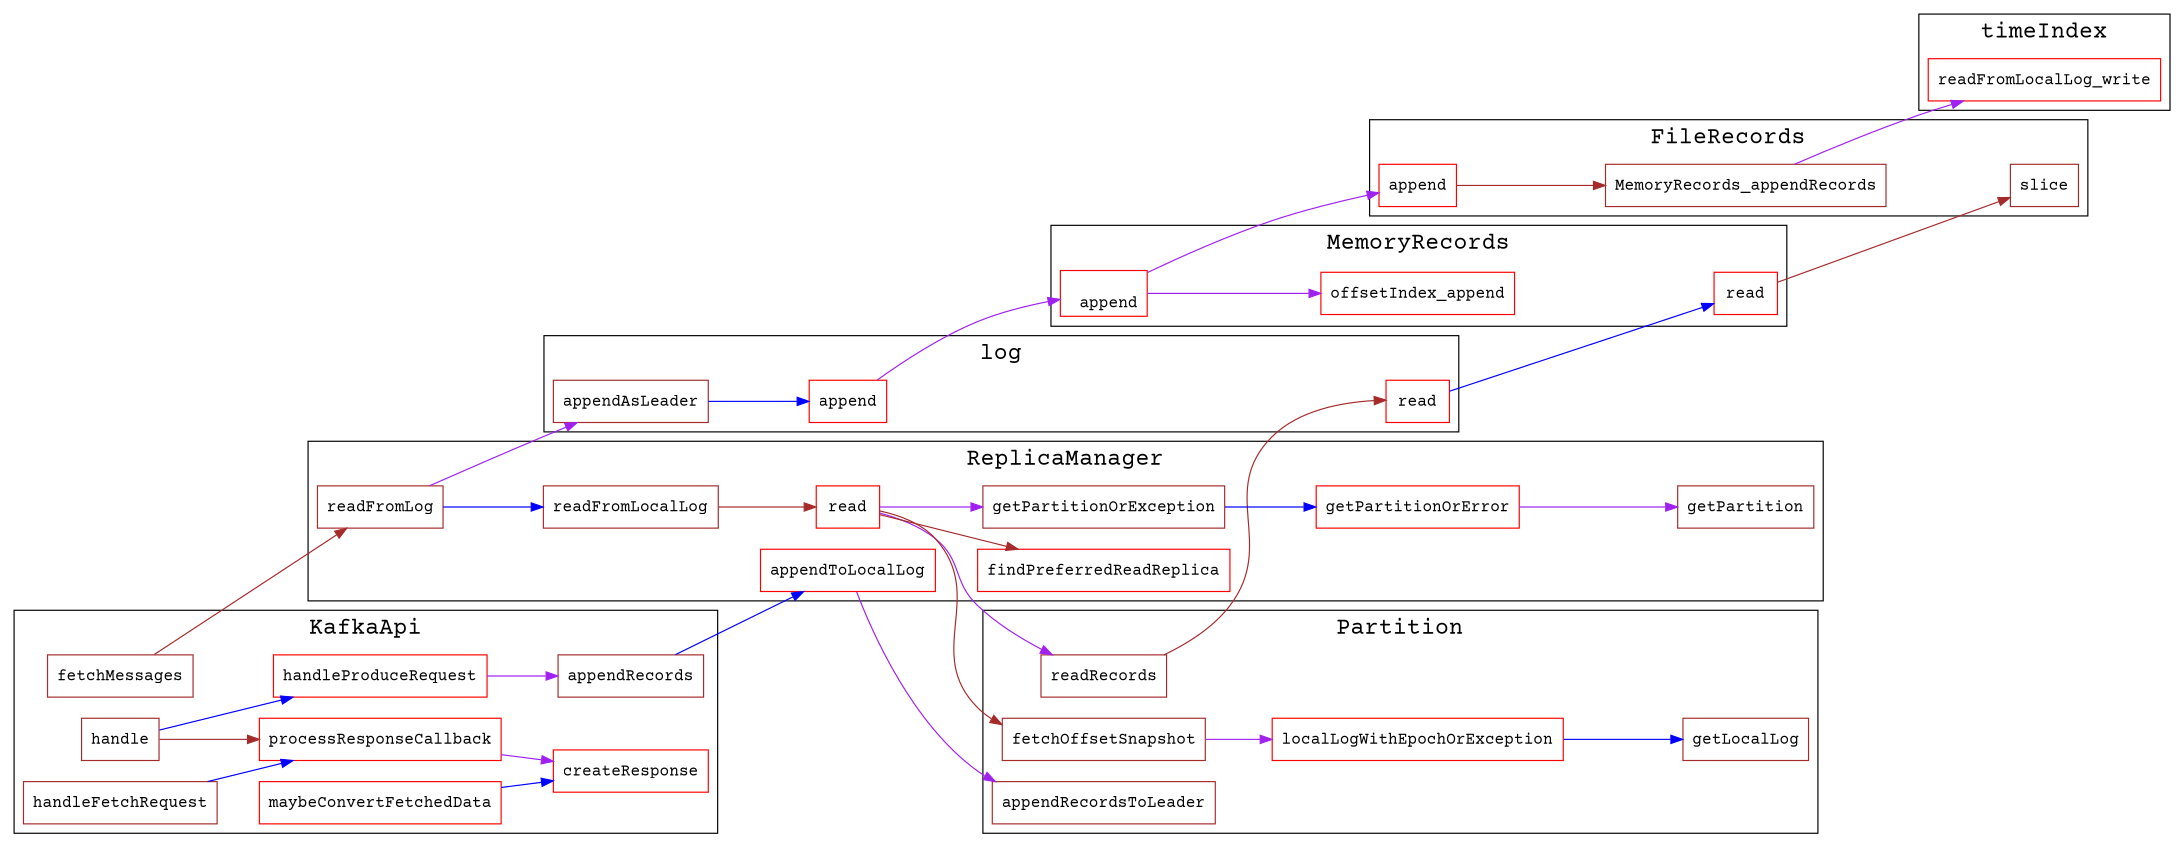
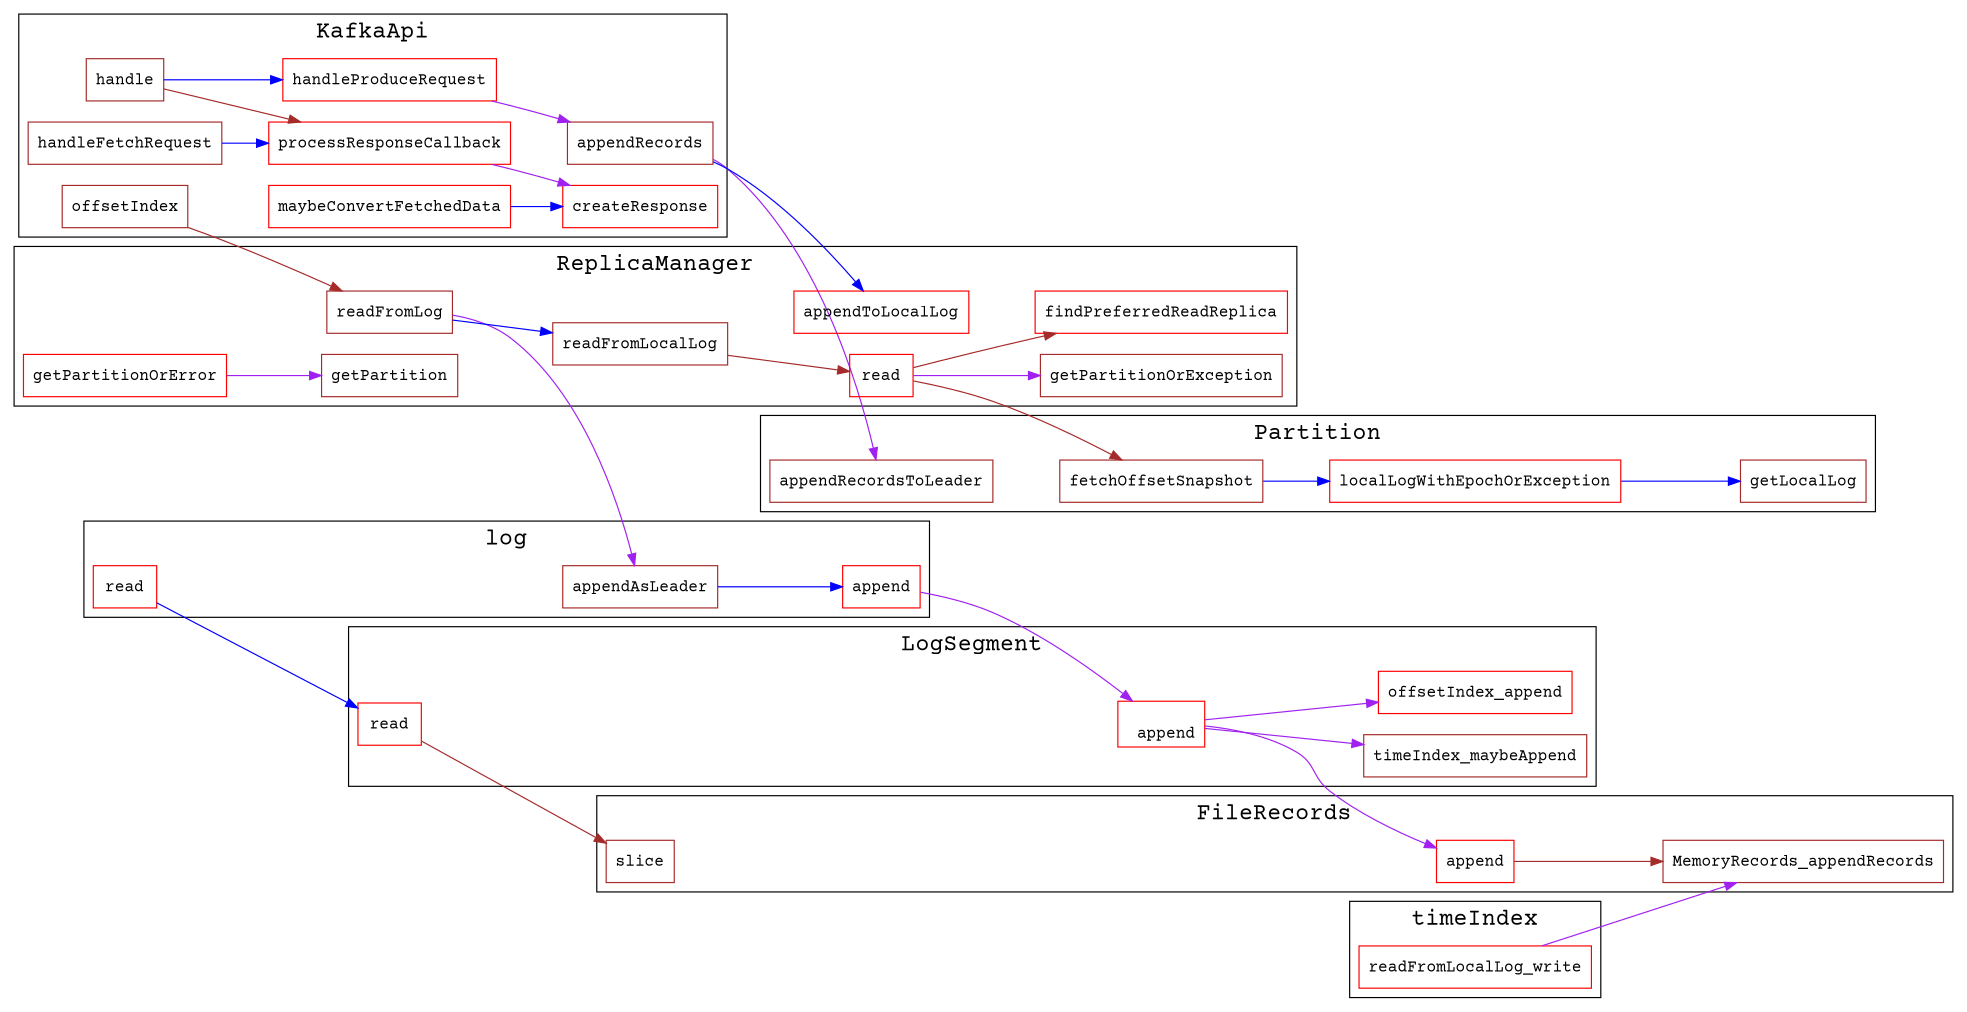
(1872, 132) -> (1634, 916)
(1419, 243) -> (972, 644)
(1264, 507) -> none
(120, 676) -> (125, 207)
(1104, 676) -> none
(908, 693) -> (817, 290)
(1233, 739) -> (1290, 481)
none -> (1475, 756)
